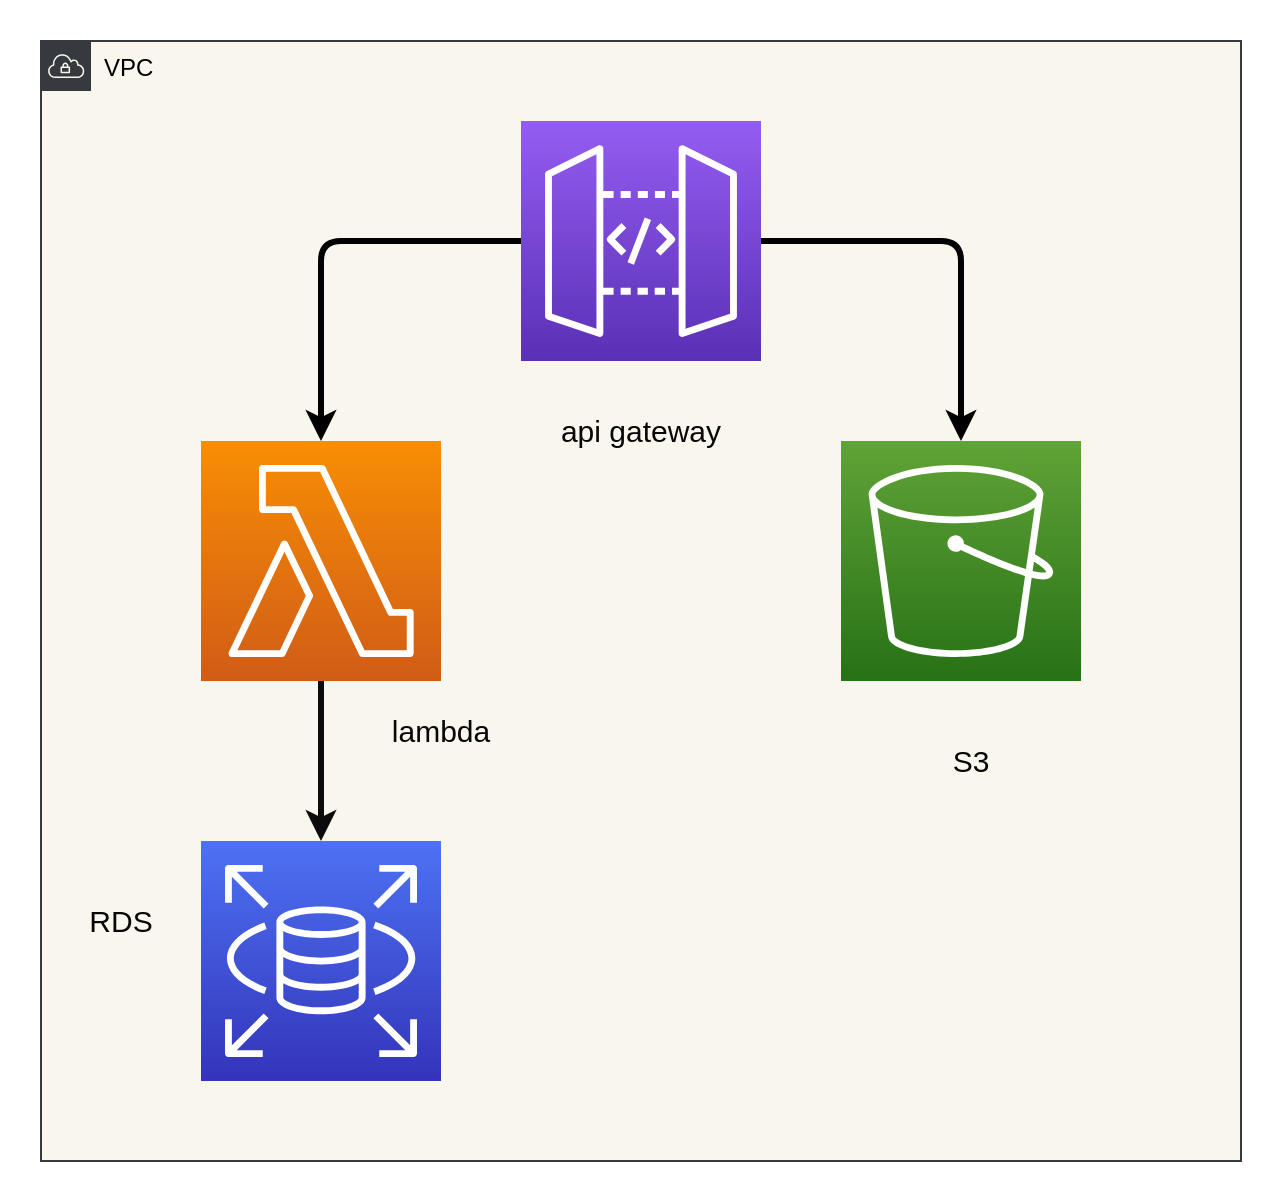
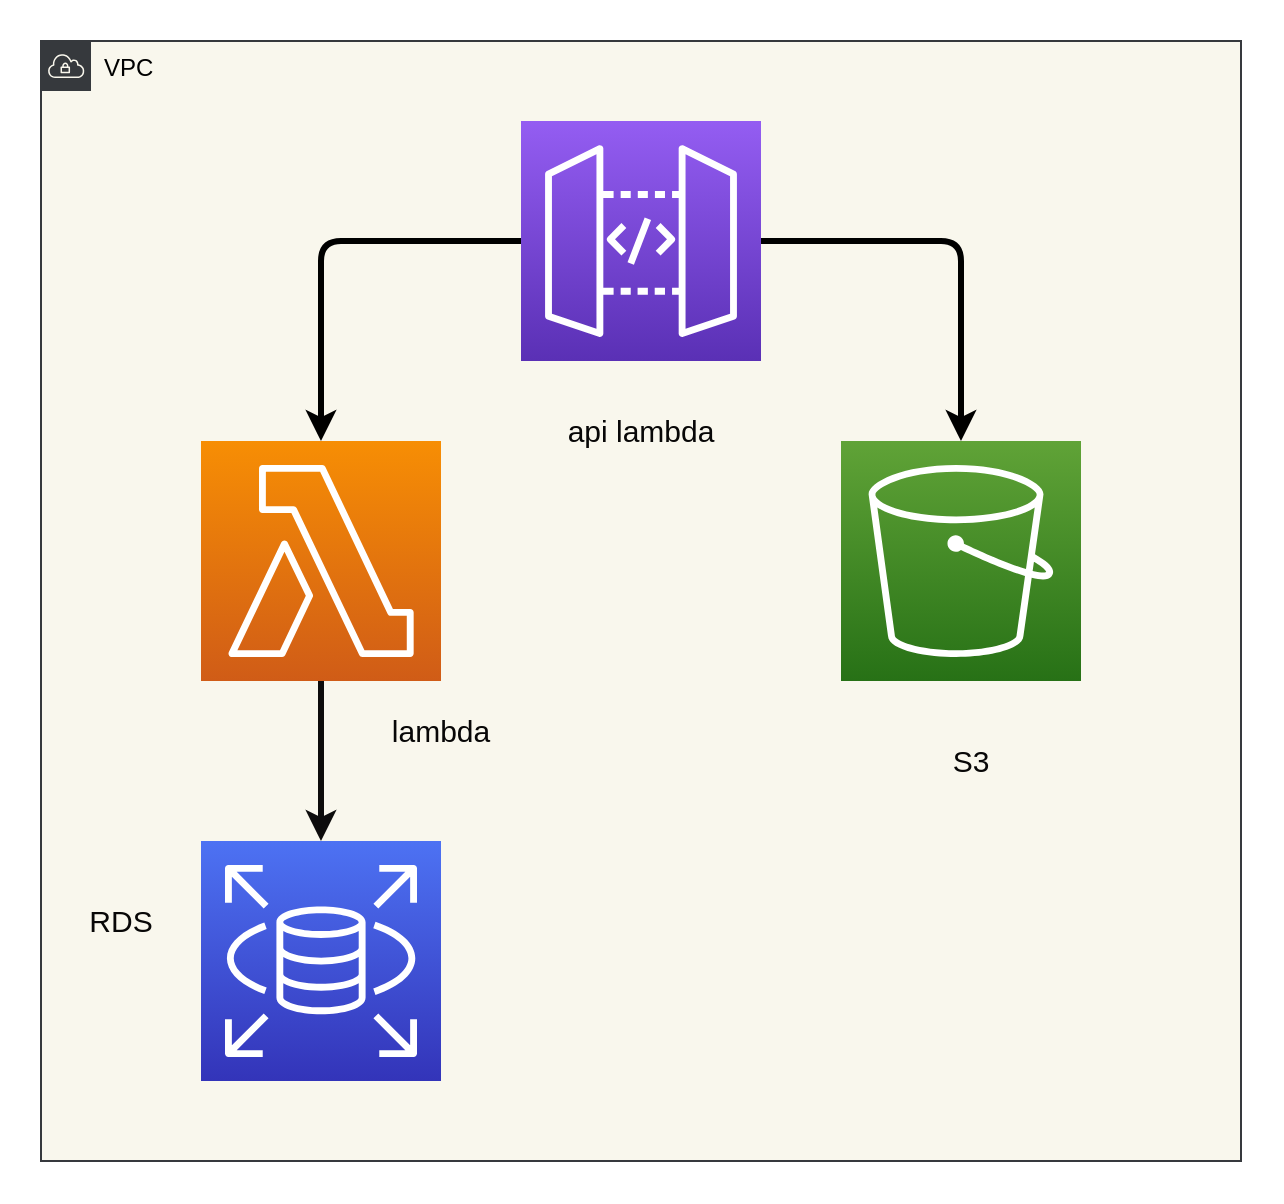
(642, 431) -> (642, 431)
